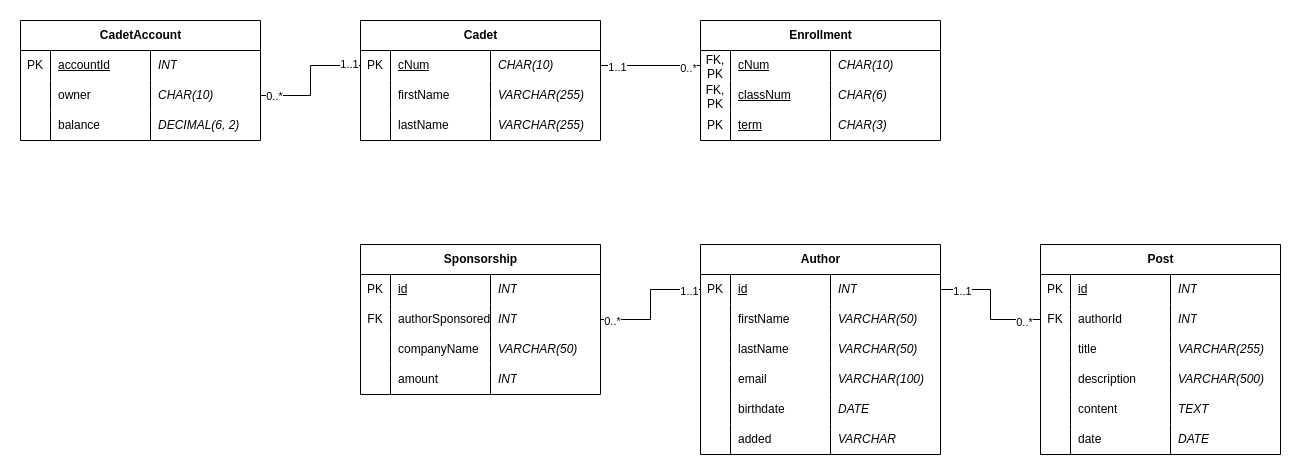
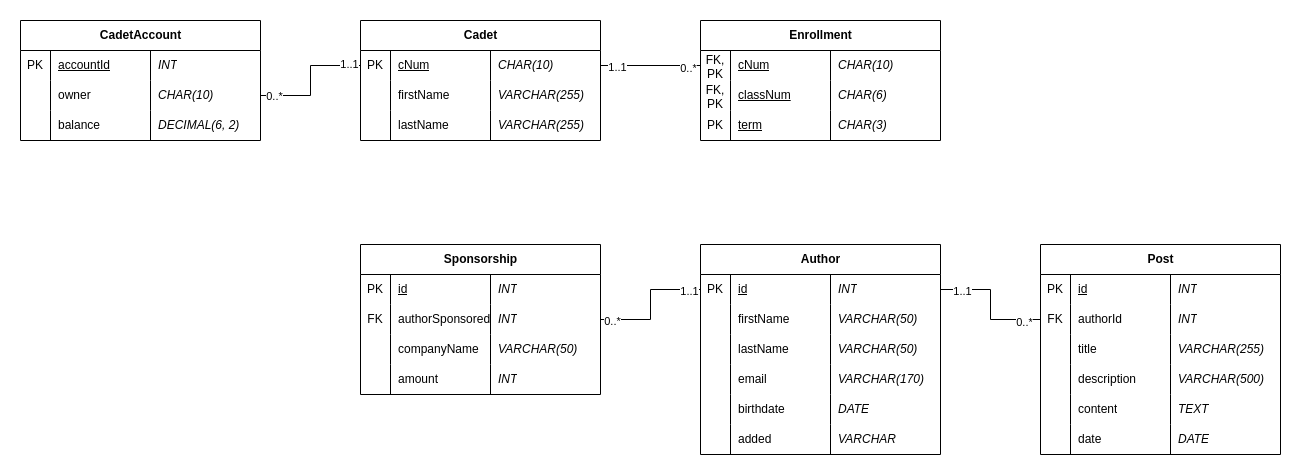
(879, 380) -> (879, 380)
